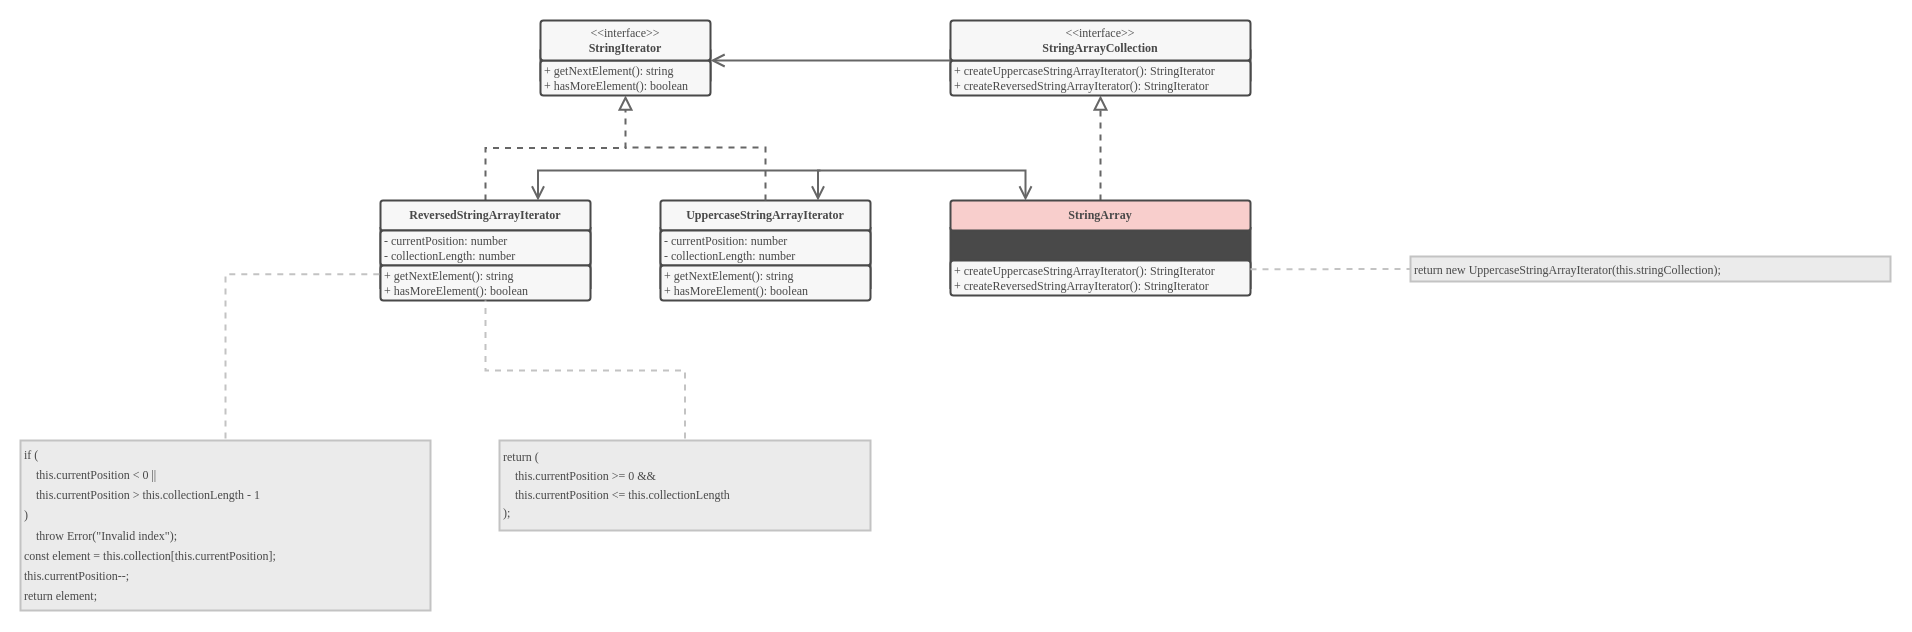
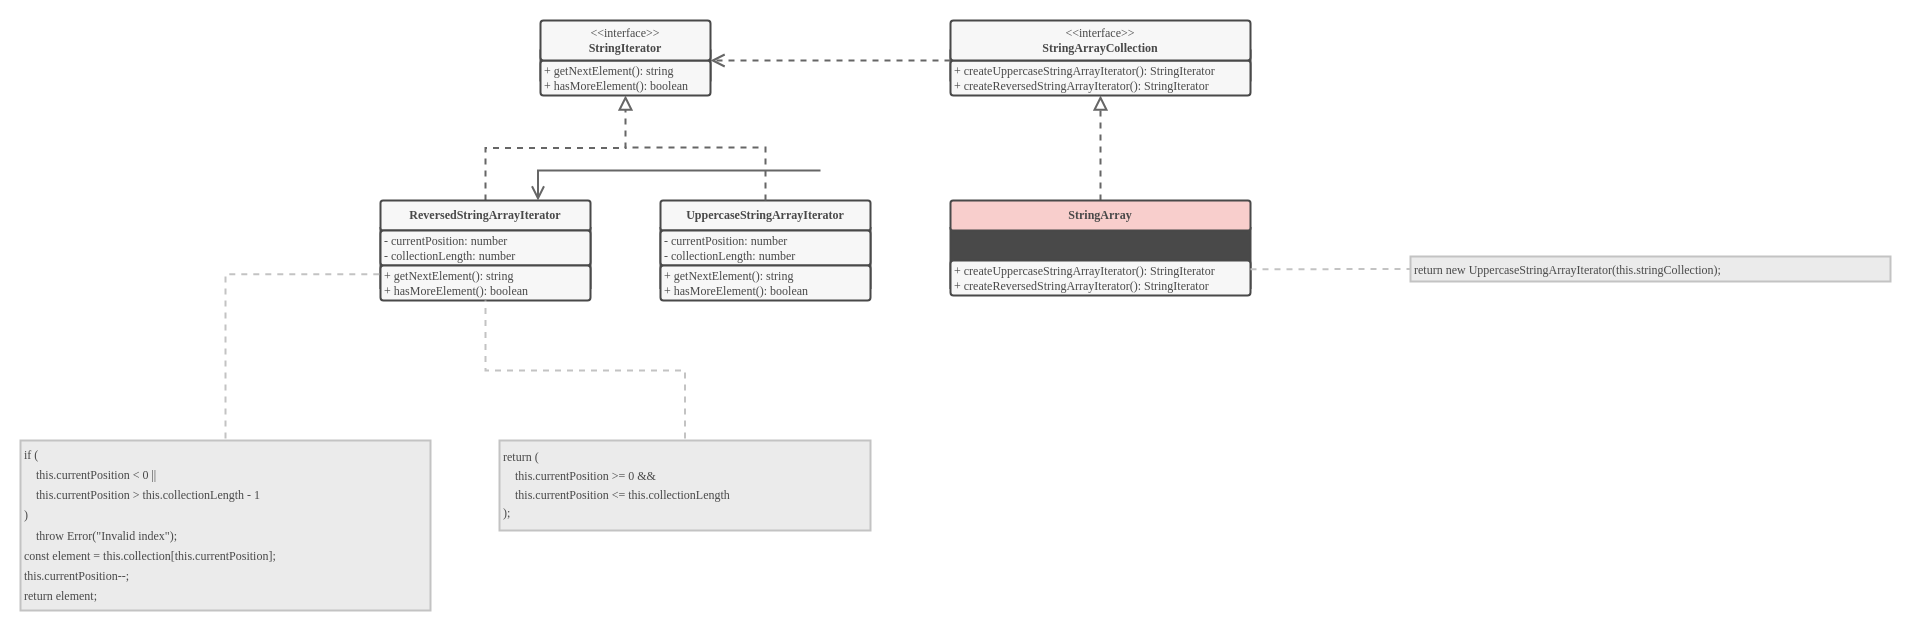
(833, 61) -> (833, 61)
(921, 171) -> none
